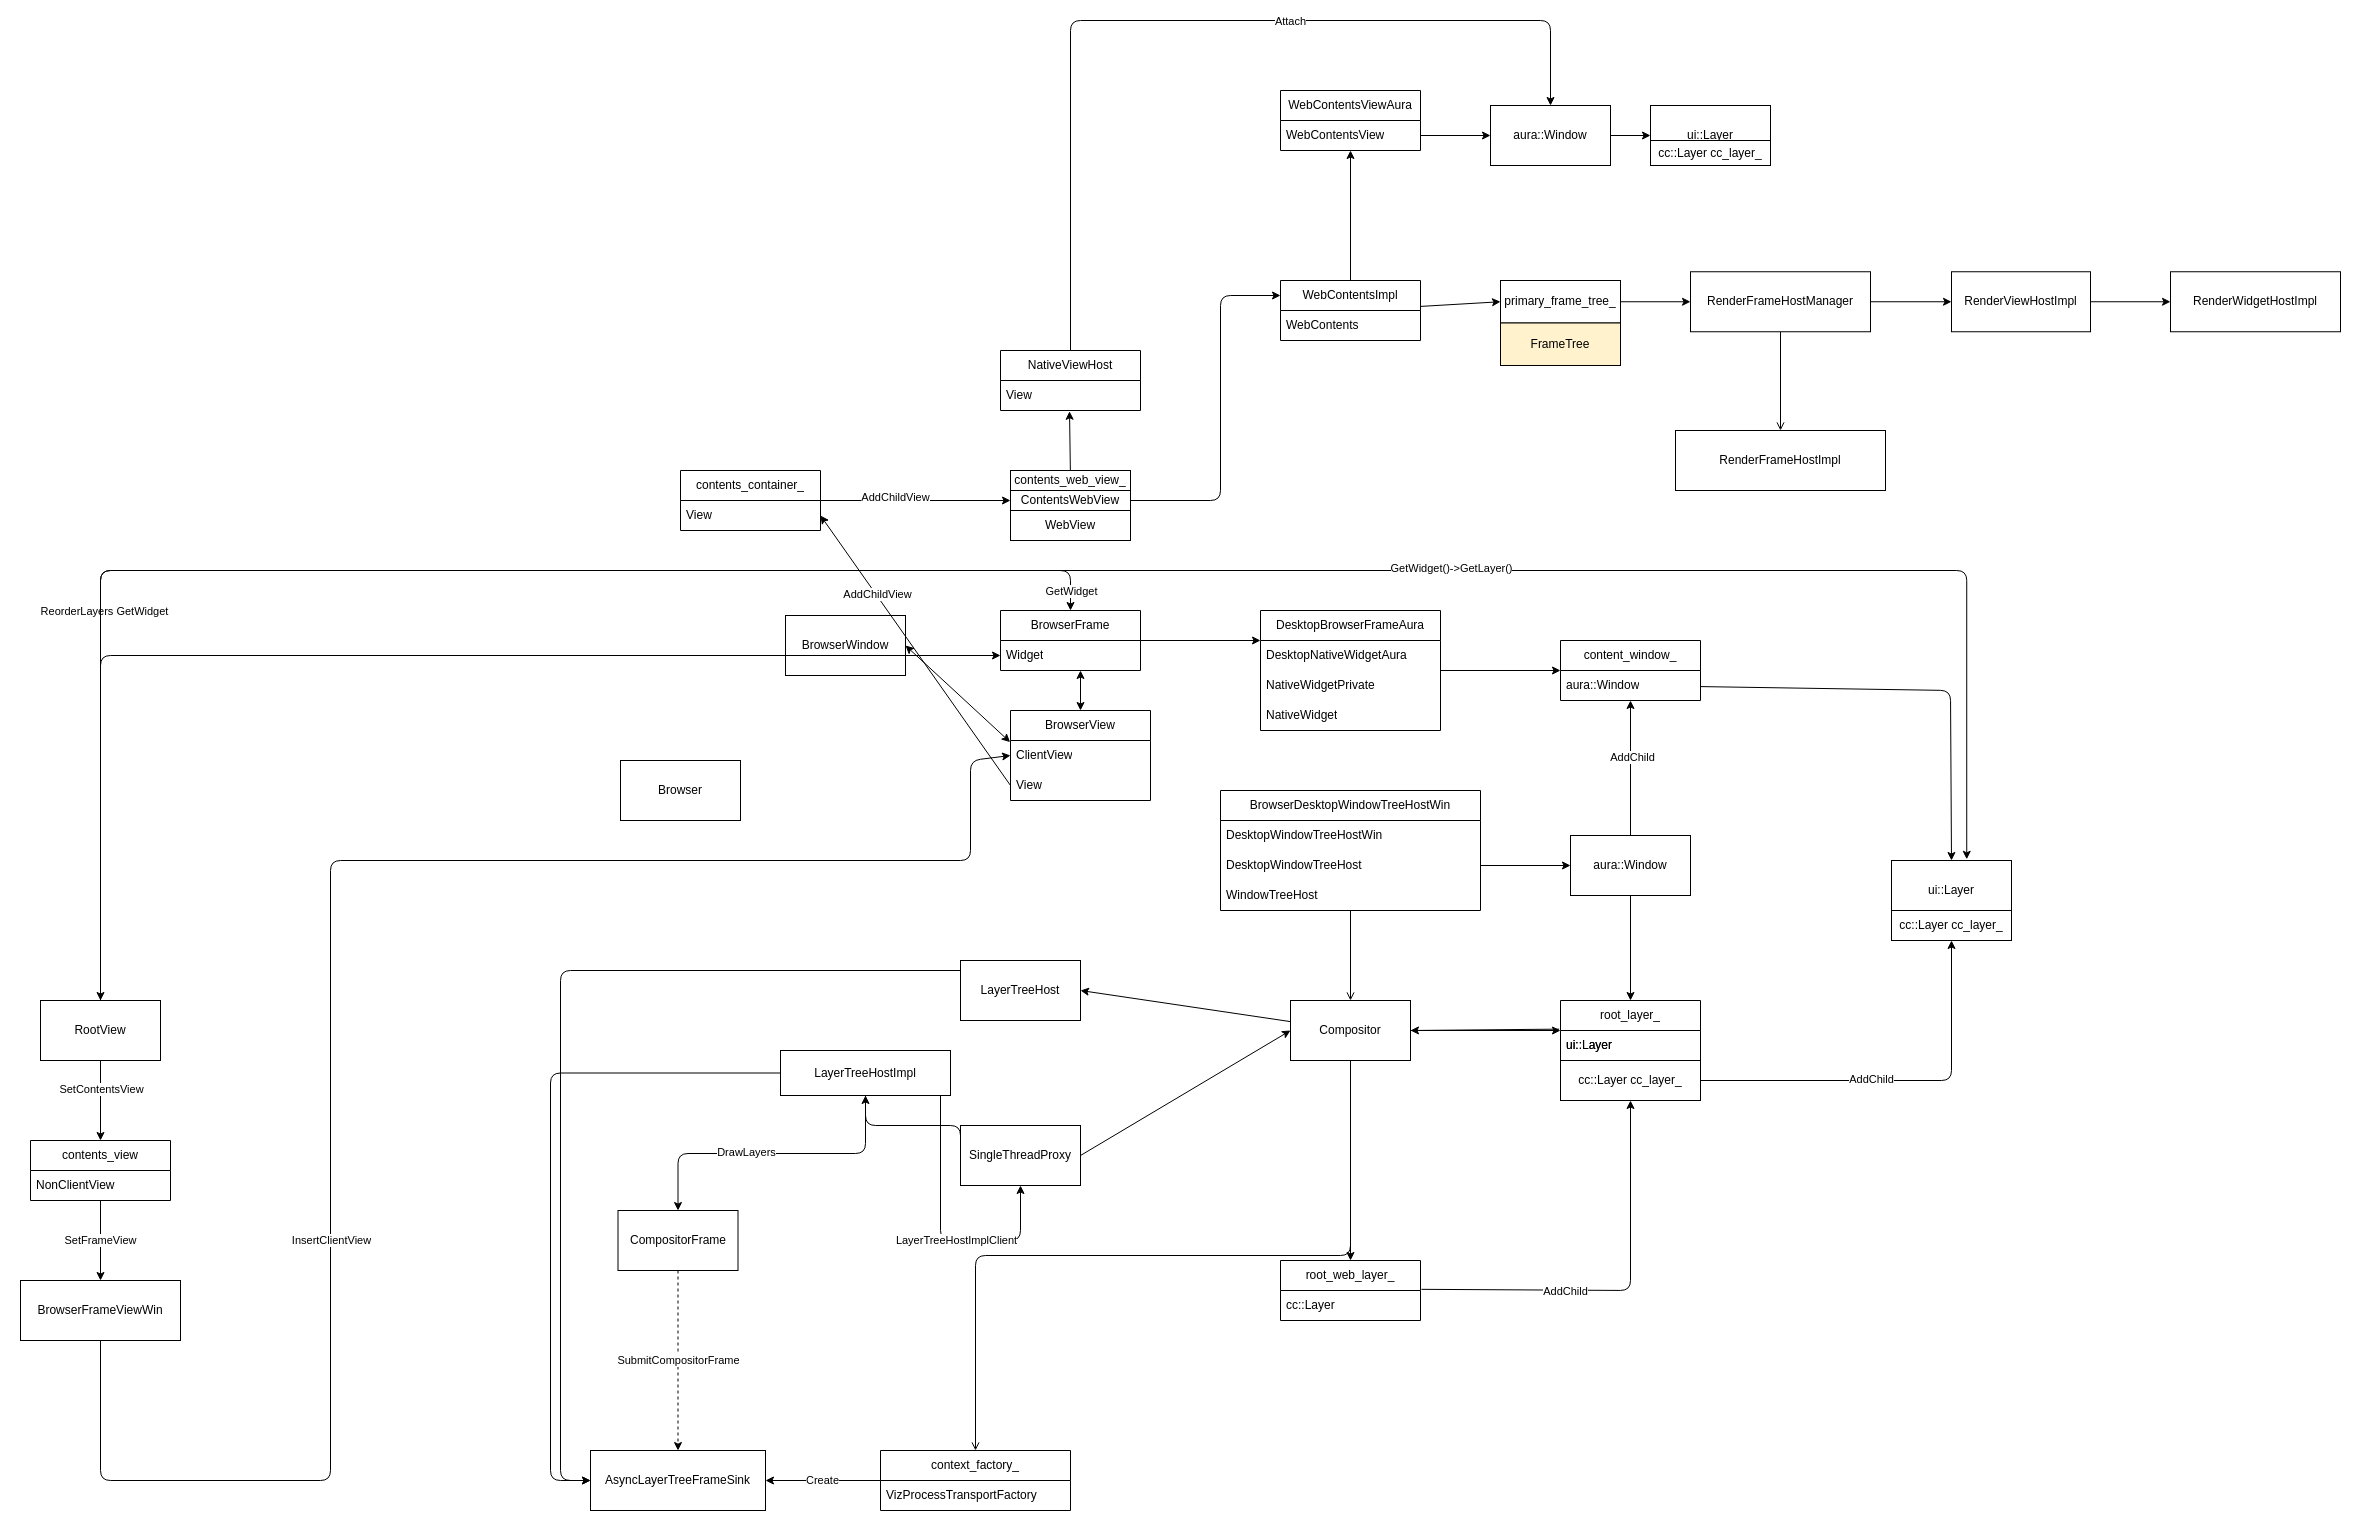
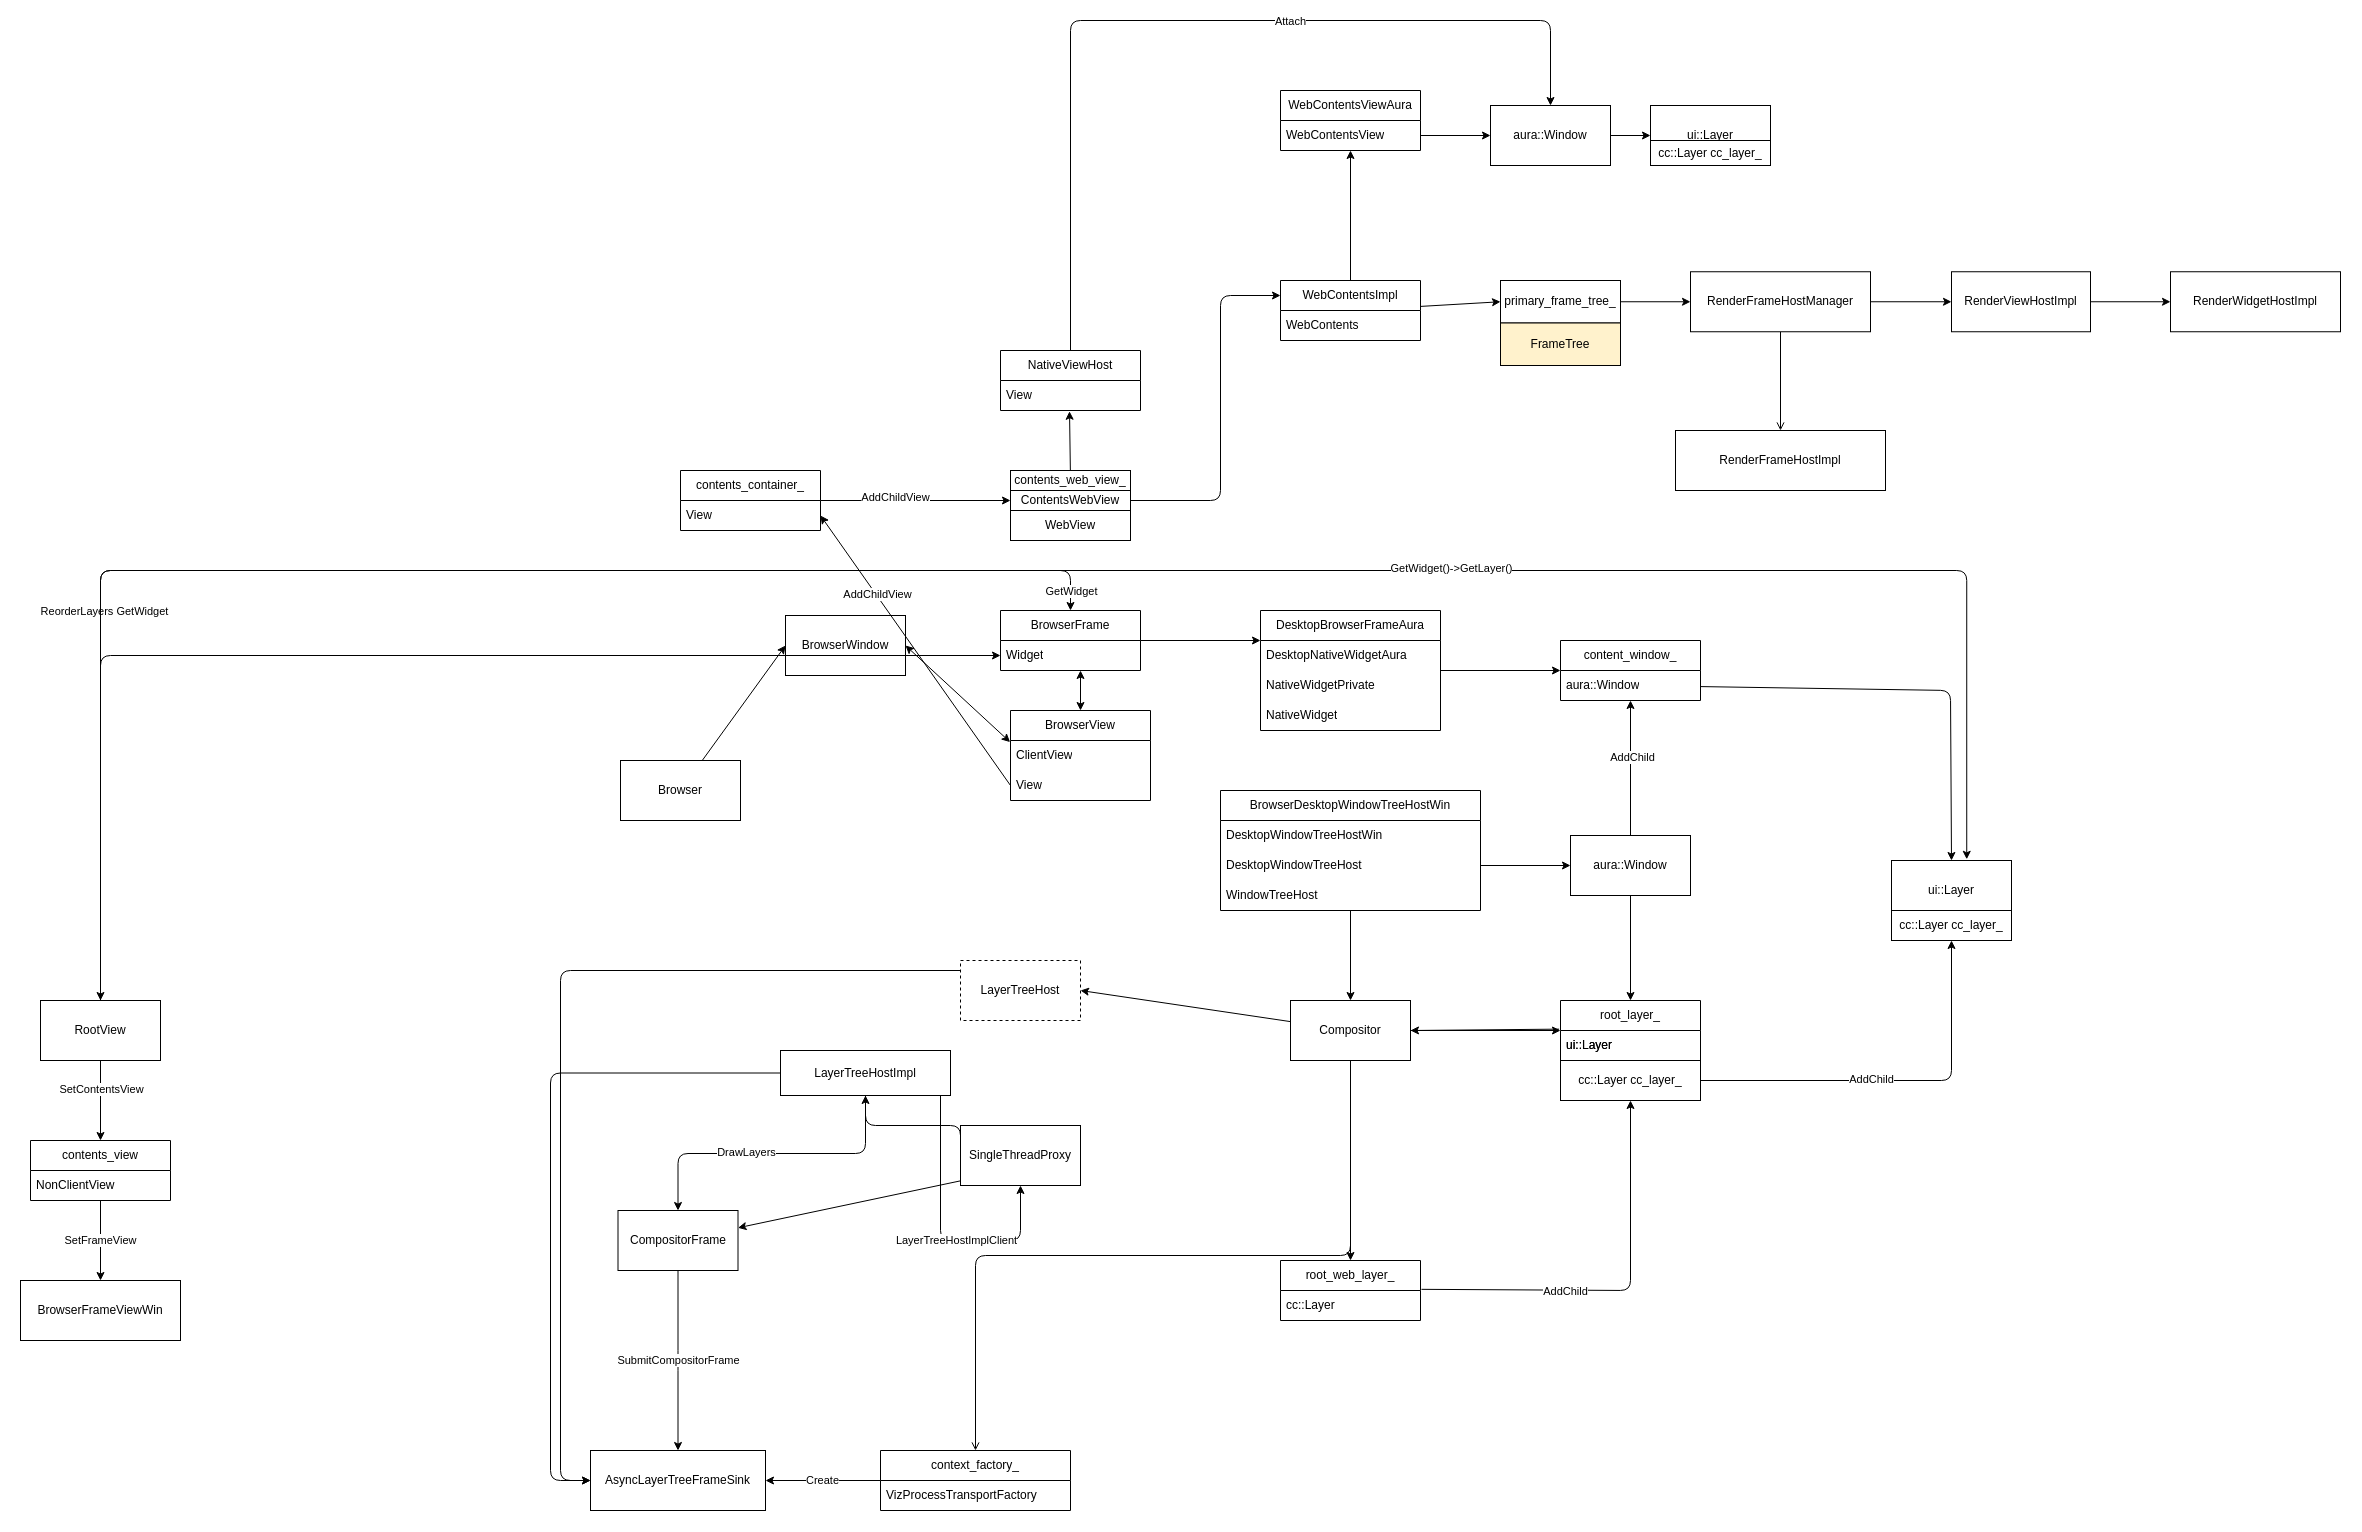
none -> (742, 706)
(331, 975) -> none
(1021, 991) -> (1021, 991)
(1351, 994) -> (1351, 992)
(1183, 1095) -> (853, 1204)
(678, 1313) -> (678, 1313)
